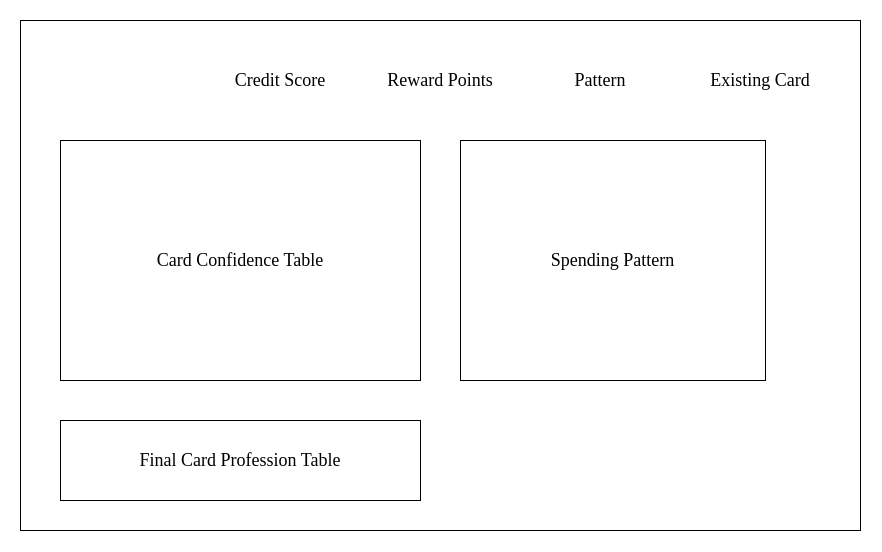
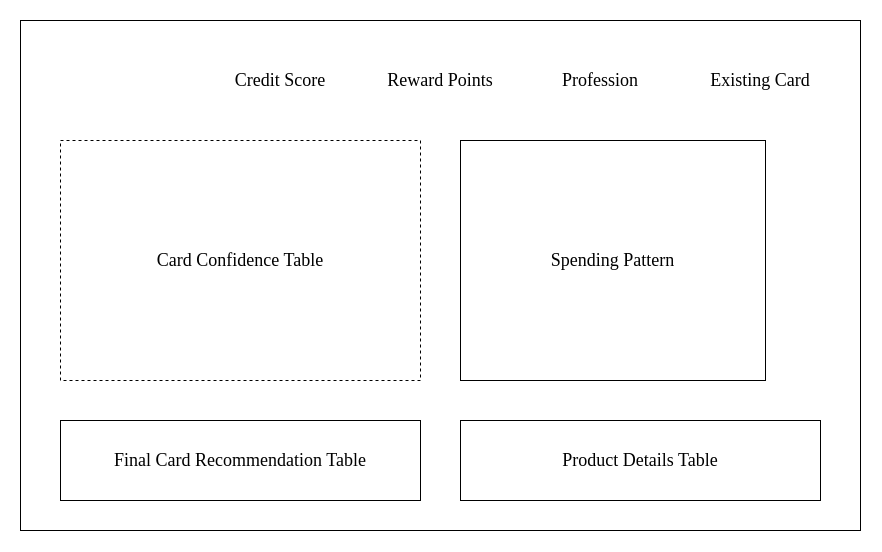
(601, 81) -> (601, 81)
(241, 261) -> (241, 261)
(241, 461) -> (241, 461)
none -> (641, 461)
